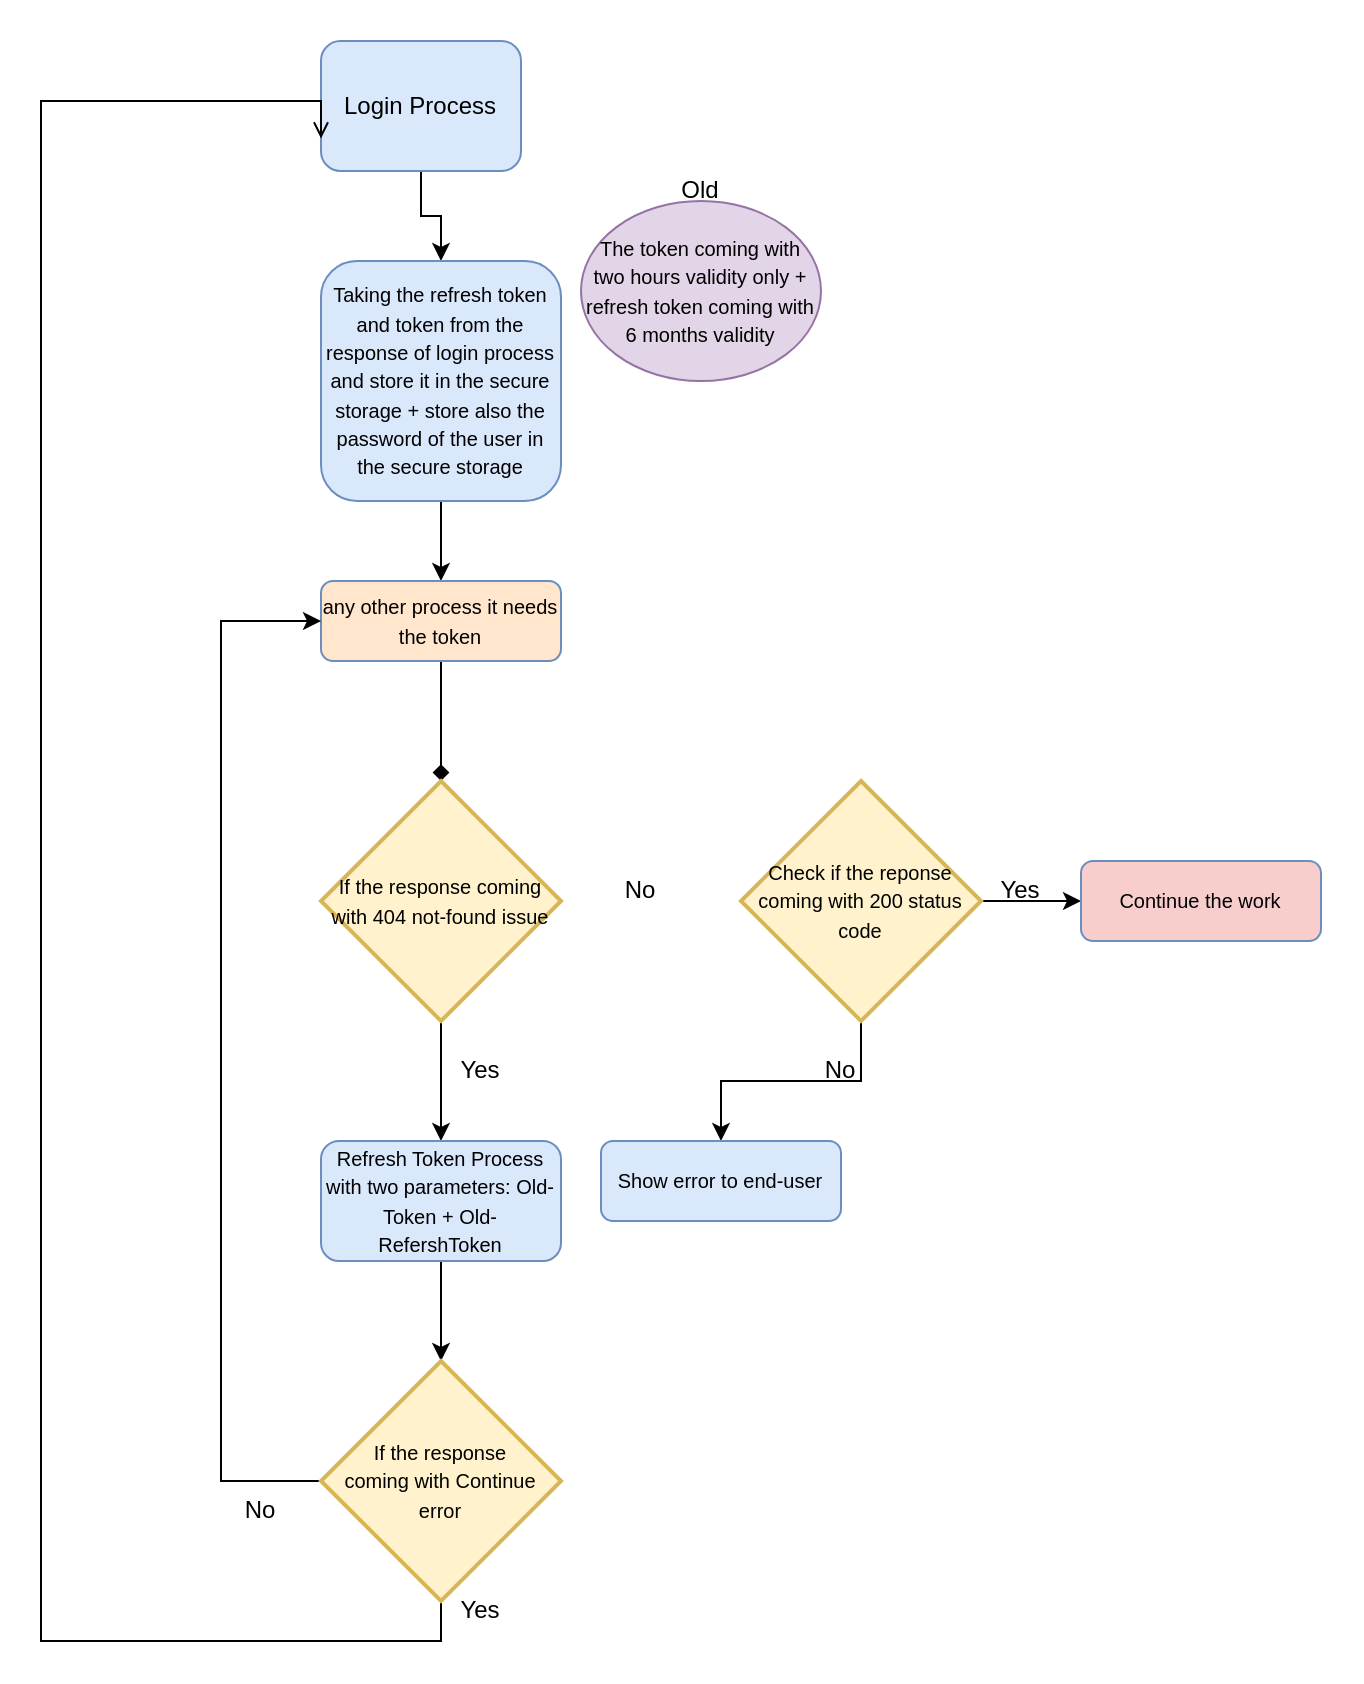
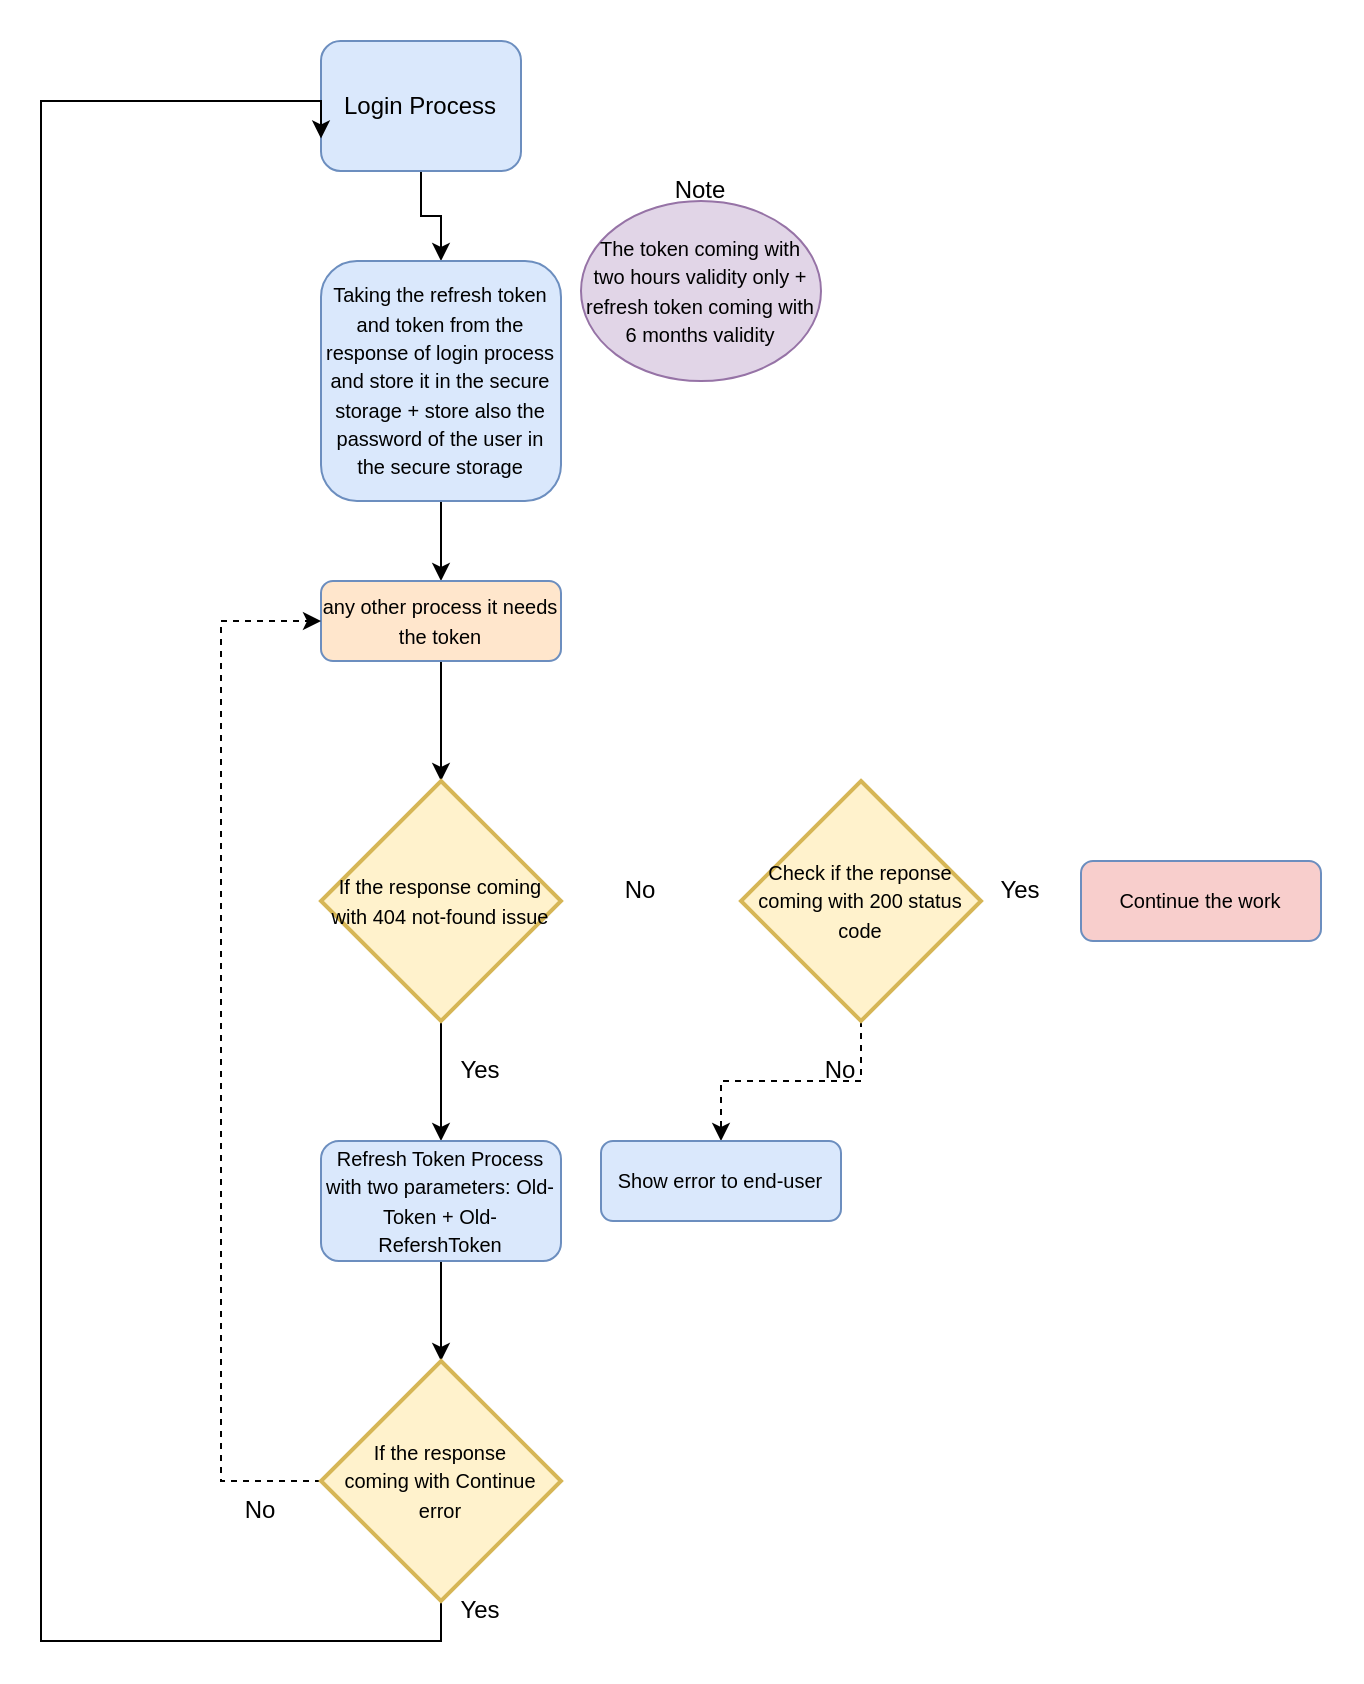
(321, 126) -> (321, 123)
(701, 191) -> (701, 191)
(441, 765) -> (441, 766)
(1024, 901) -> none
(221, 1056) -> (221, 1056)
(799, 1081) -> (799, 1081)
